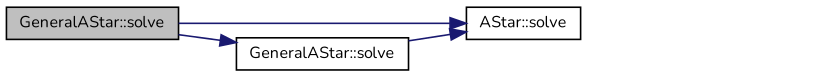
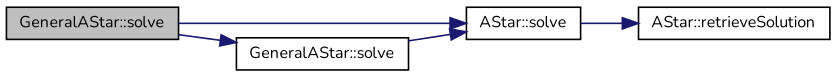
none -> (734, 23)
